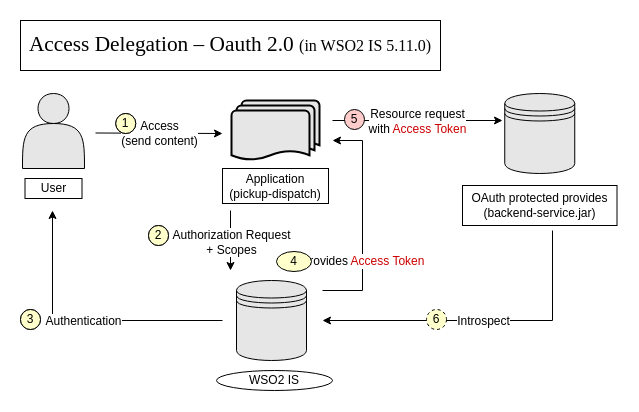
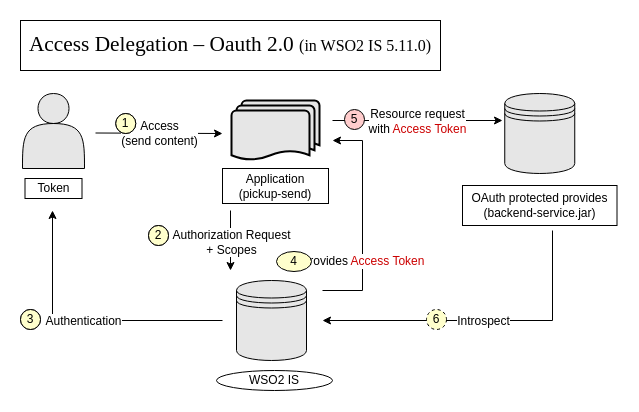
(276, 187) -> (276, 187)
(54, 189) -> (54, 189)
